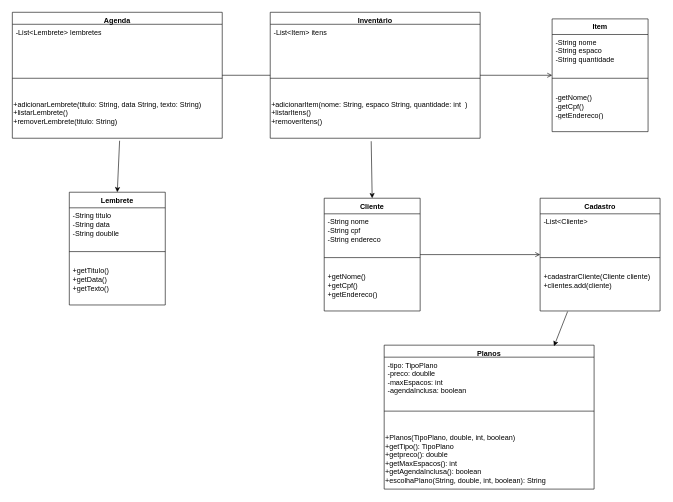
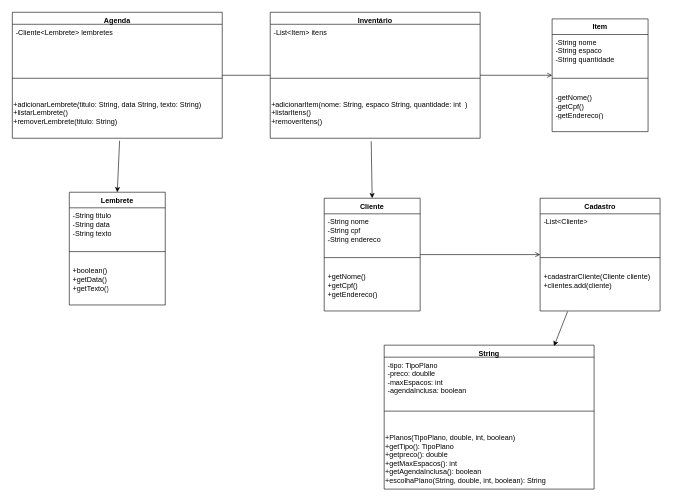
(63, 33) -> (69, 33)
(99, 225) -> (97, 225)
(95, 280) -> (95, 280)
(489, 354) -> (489, 354)
